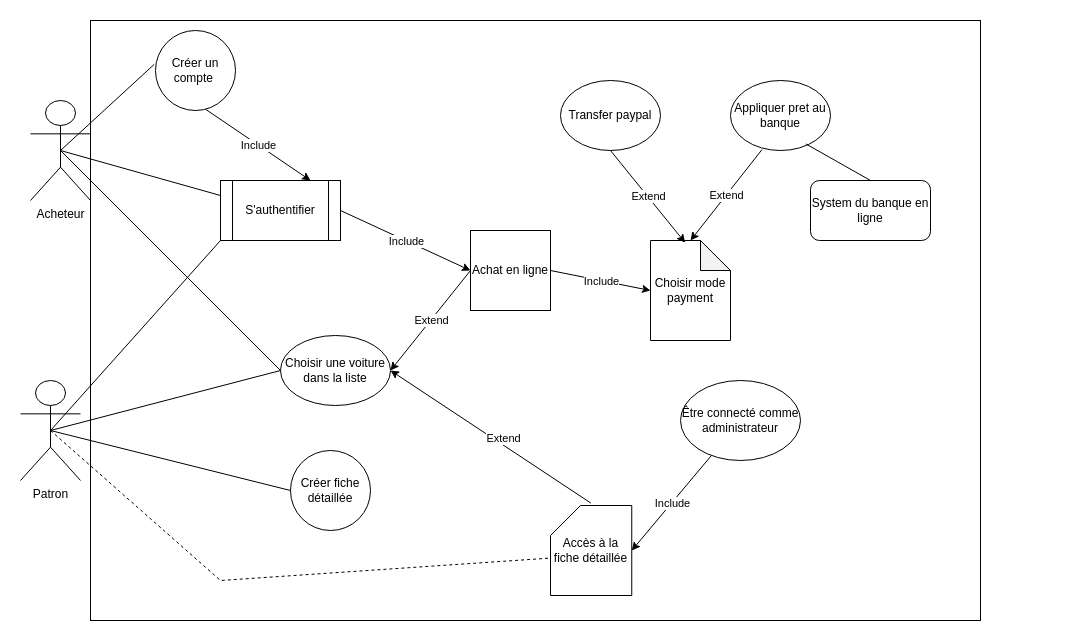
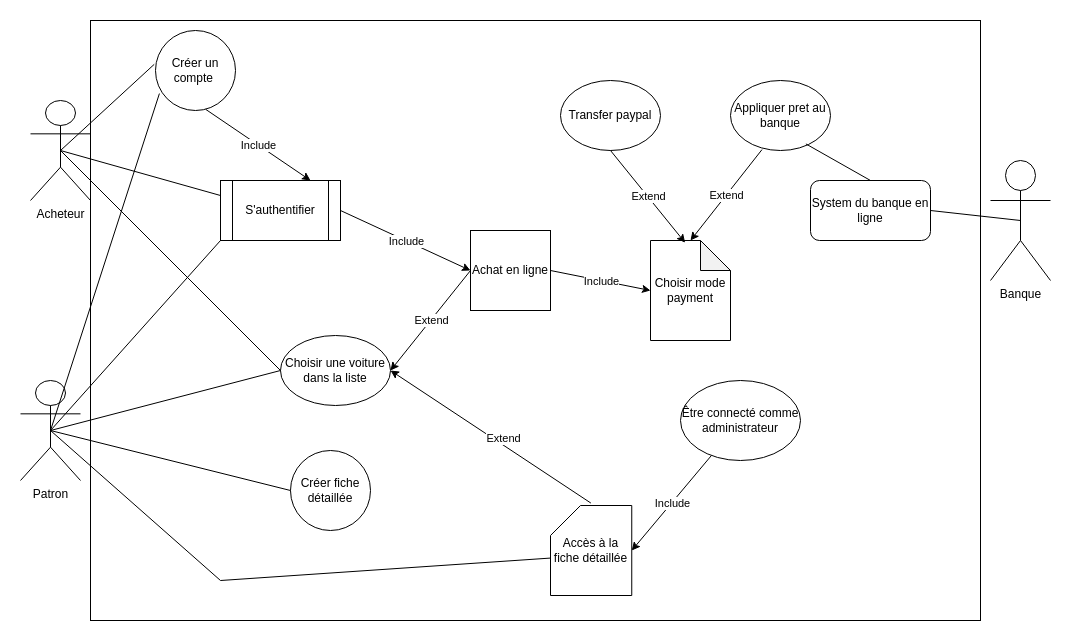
none -> (975, 215)
none -> (1021, 221)
none -> (106, 259)
(273, 577) -> (273, 577)
